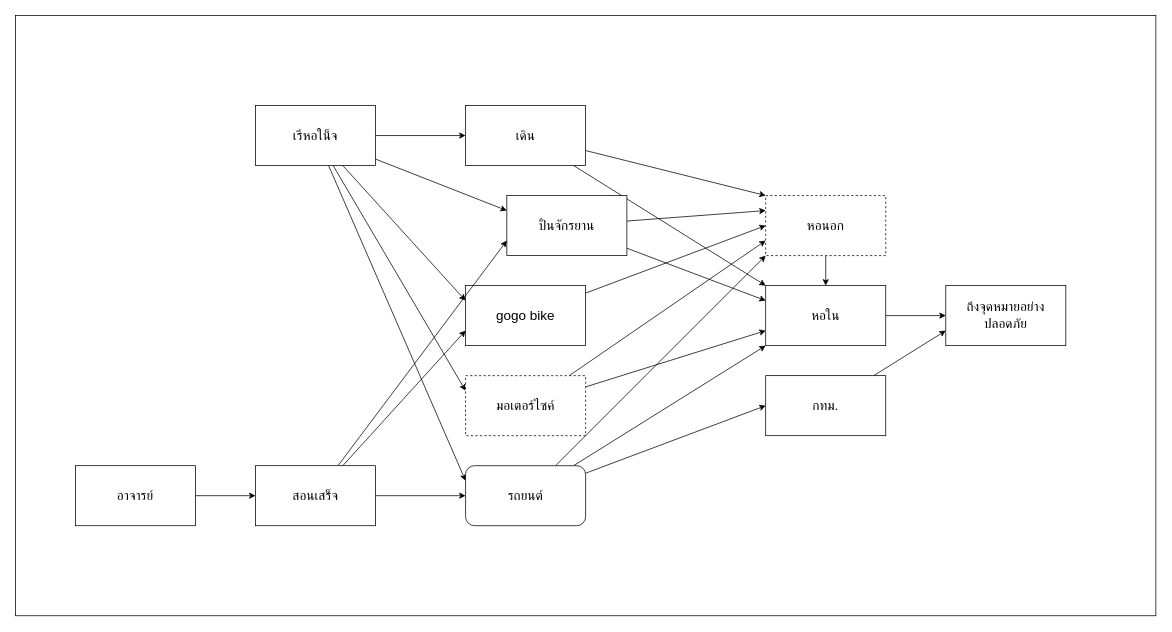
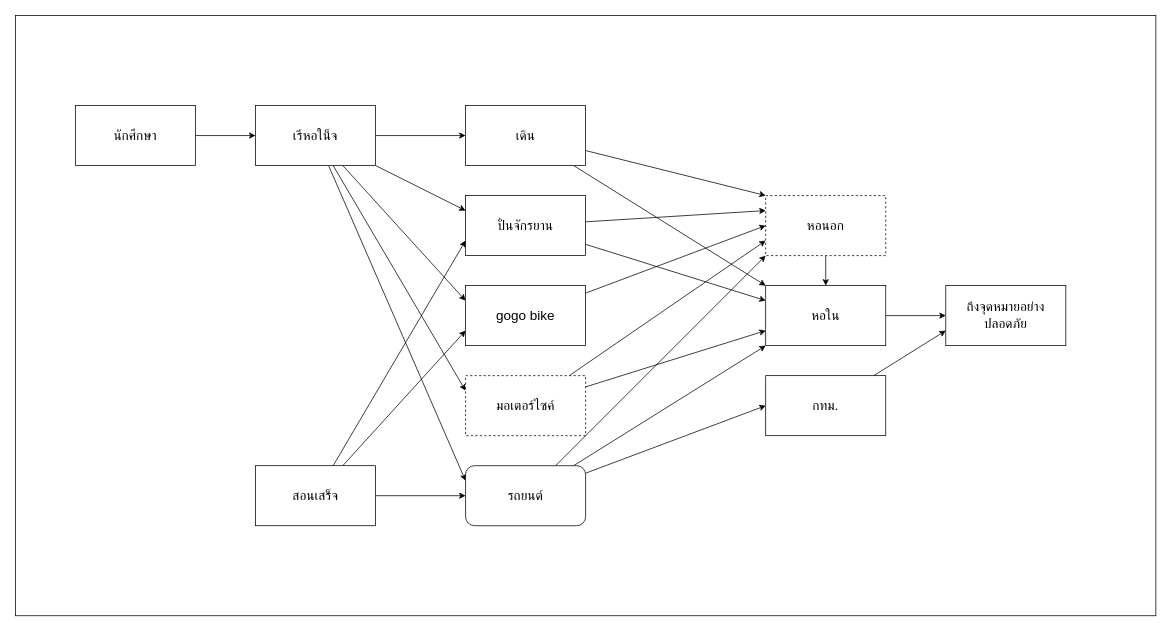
none -> (135, 135)
none -> (222, 135)
(567, 225) -> (525, 225)
(135, 495) -> none
(222, 495) -> none
